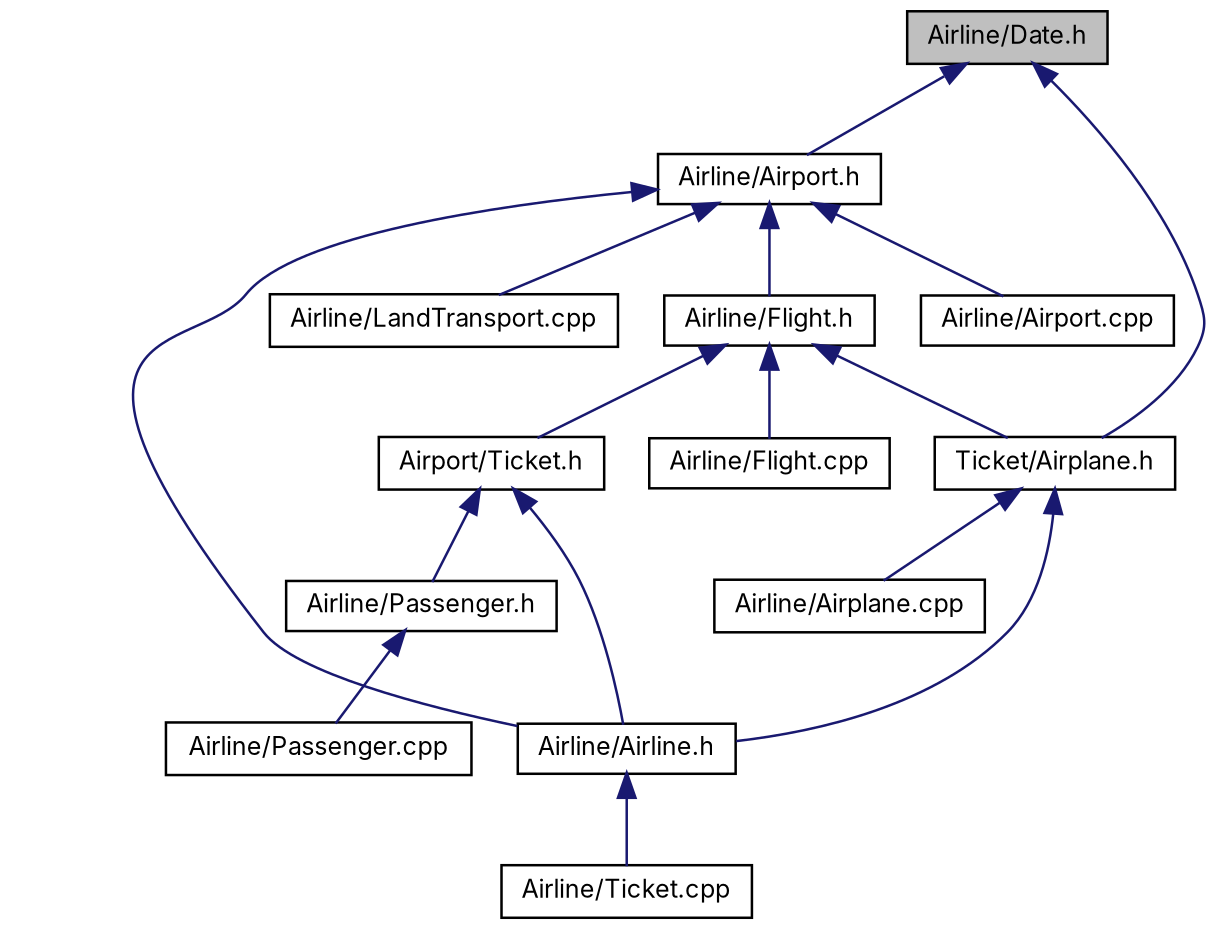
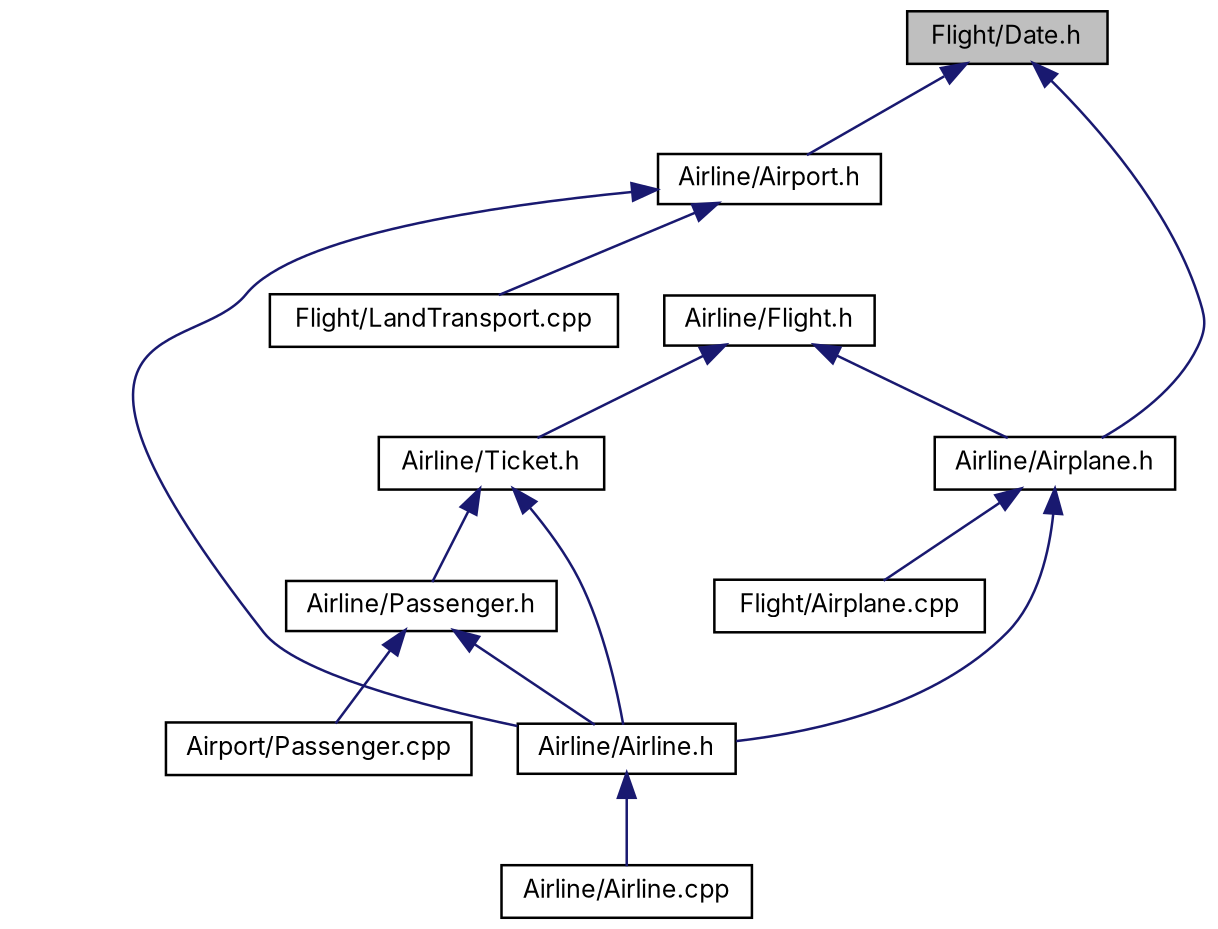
(1007, 38) -> (1007, 38)
(769, 262) -> none
(444, 321) -> (444, 321)
(1047, 321) -> none
(491, 463) -> (491, 463)
(769, 463) -> none
(1055, 463) -> (1055, 463)
(850, 606) -> (850, 606)
none -> (535, 684)
(319, 749) -> (319, 749)
(627, 891) -> (627, 891)
